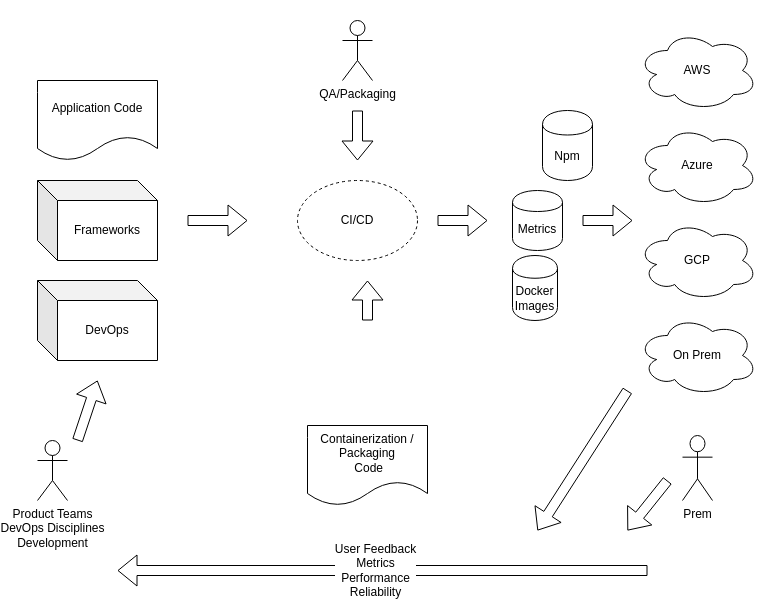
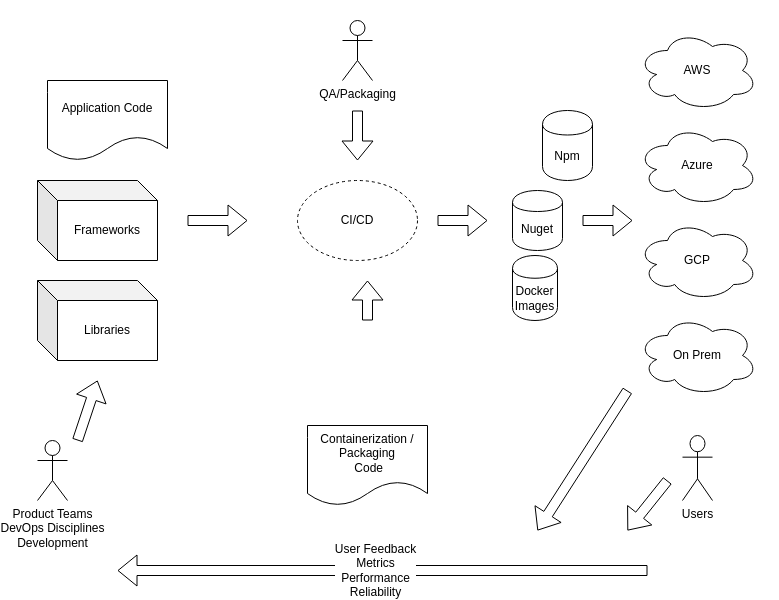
(98, 121) -> (108, 121)
(538, 230) -> (538, 230)
(108, 331) -> (108, 331)
(698, 515) -> (698, 515)
